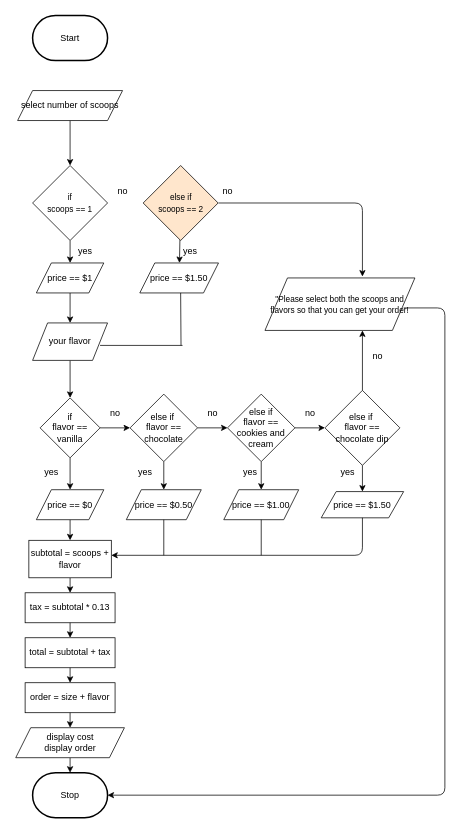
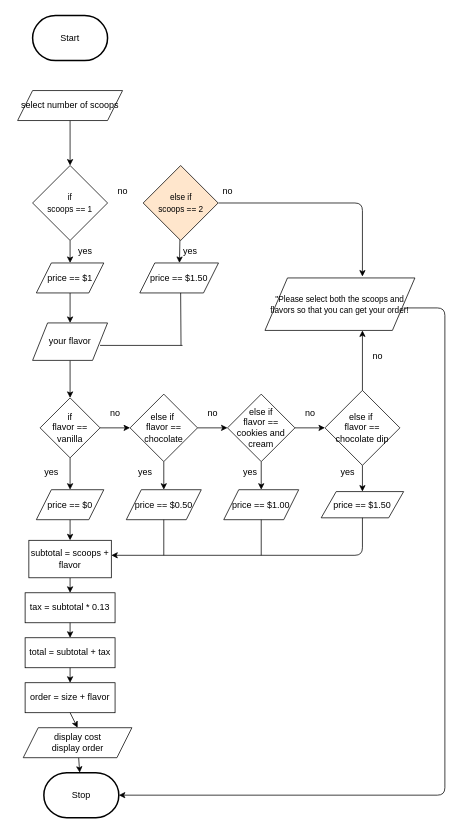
(70, 743) -> (78, 743)
(70, 795) -> (81, 795)
